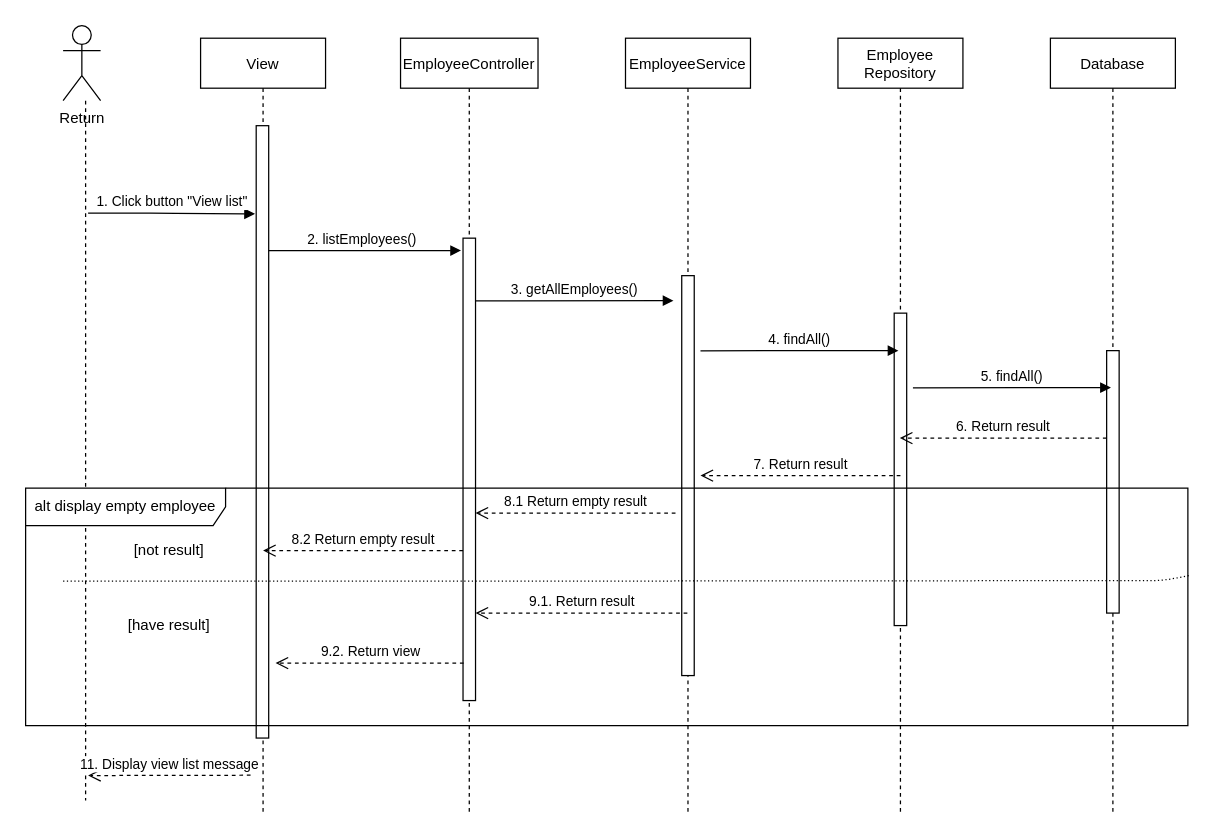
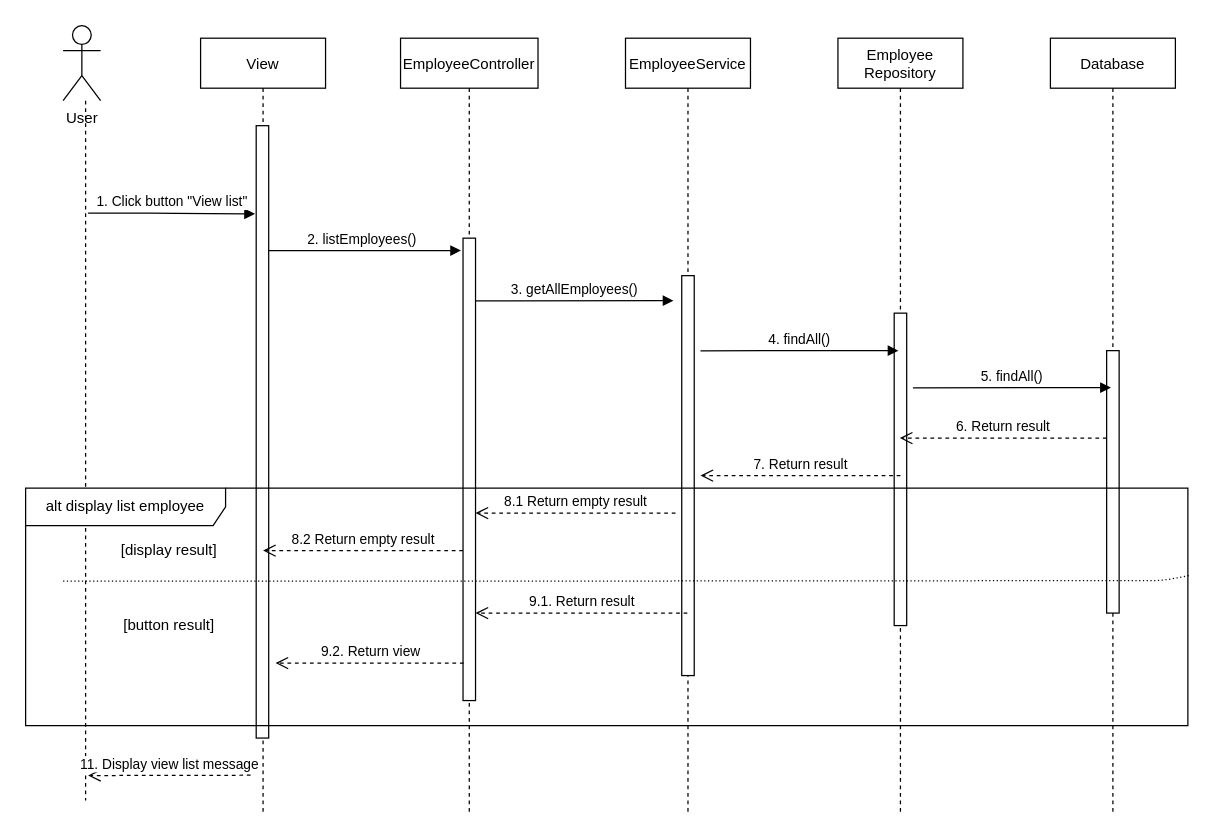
(83, 118) -> (83, 118)
(126, 507) -> (126, 507)
(169, 551) -> (169, 551)
(169, 626) -> (169, 626)
